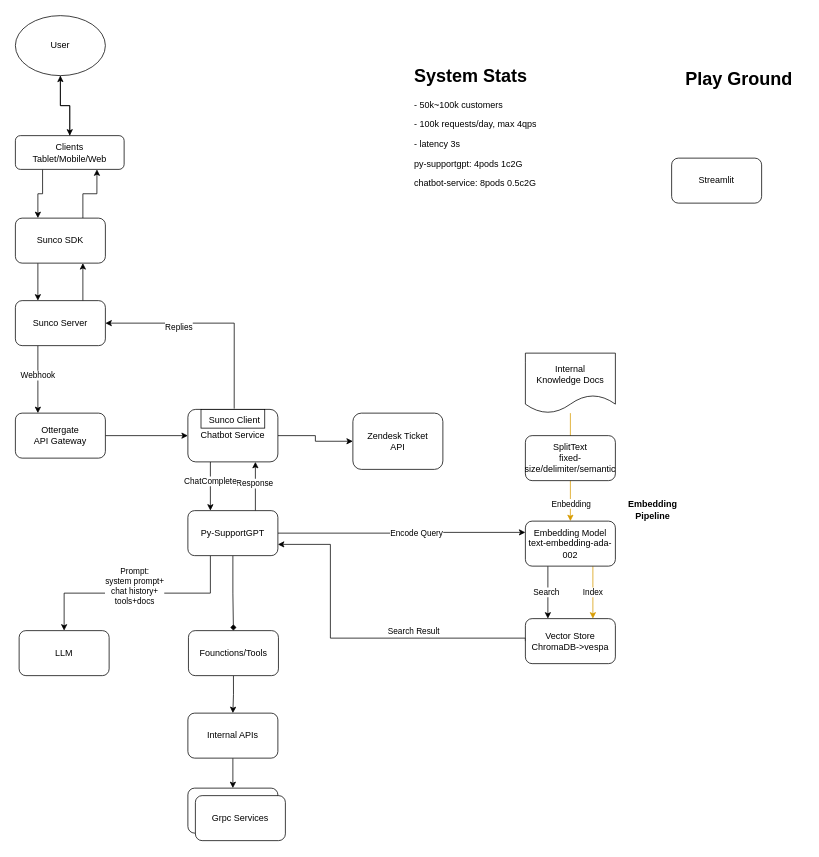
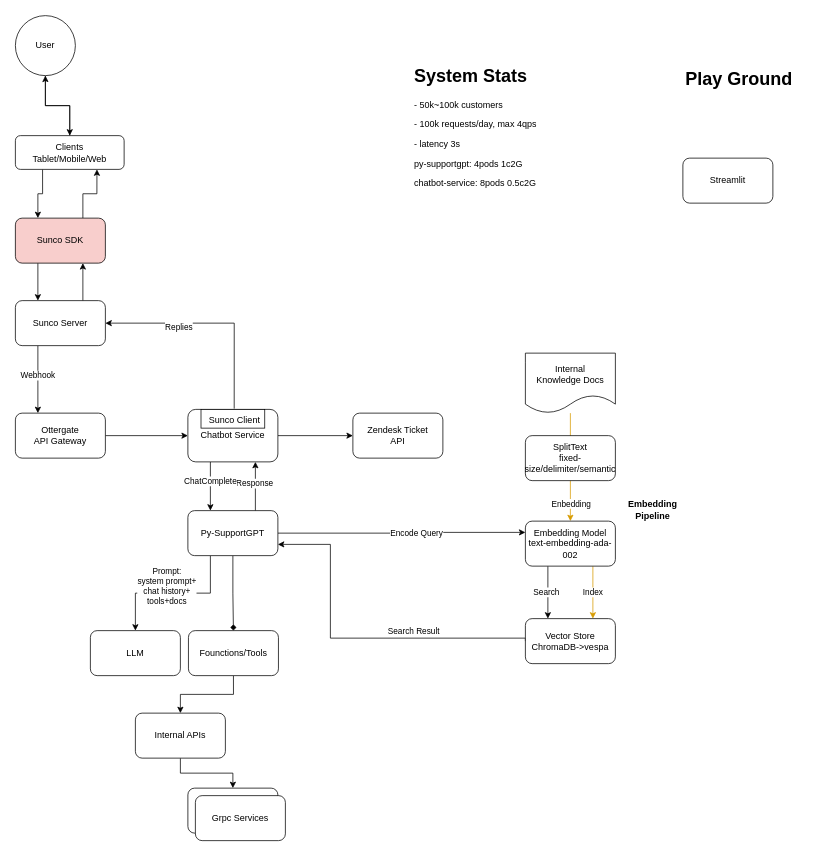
(60, 45) -> (45, 45)
(717, 180) -> (728, 180)
(60, 240) -> (60, 240)
(398, 441) -> (398, 435)
(64, 653) -> (135, 653)
(233, 735) -> (180, 735)
